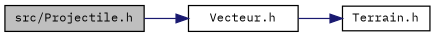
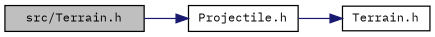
(75, 18) -> (75, 18)
(243, 18) -> (243, 18)
